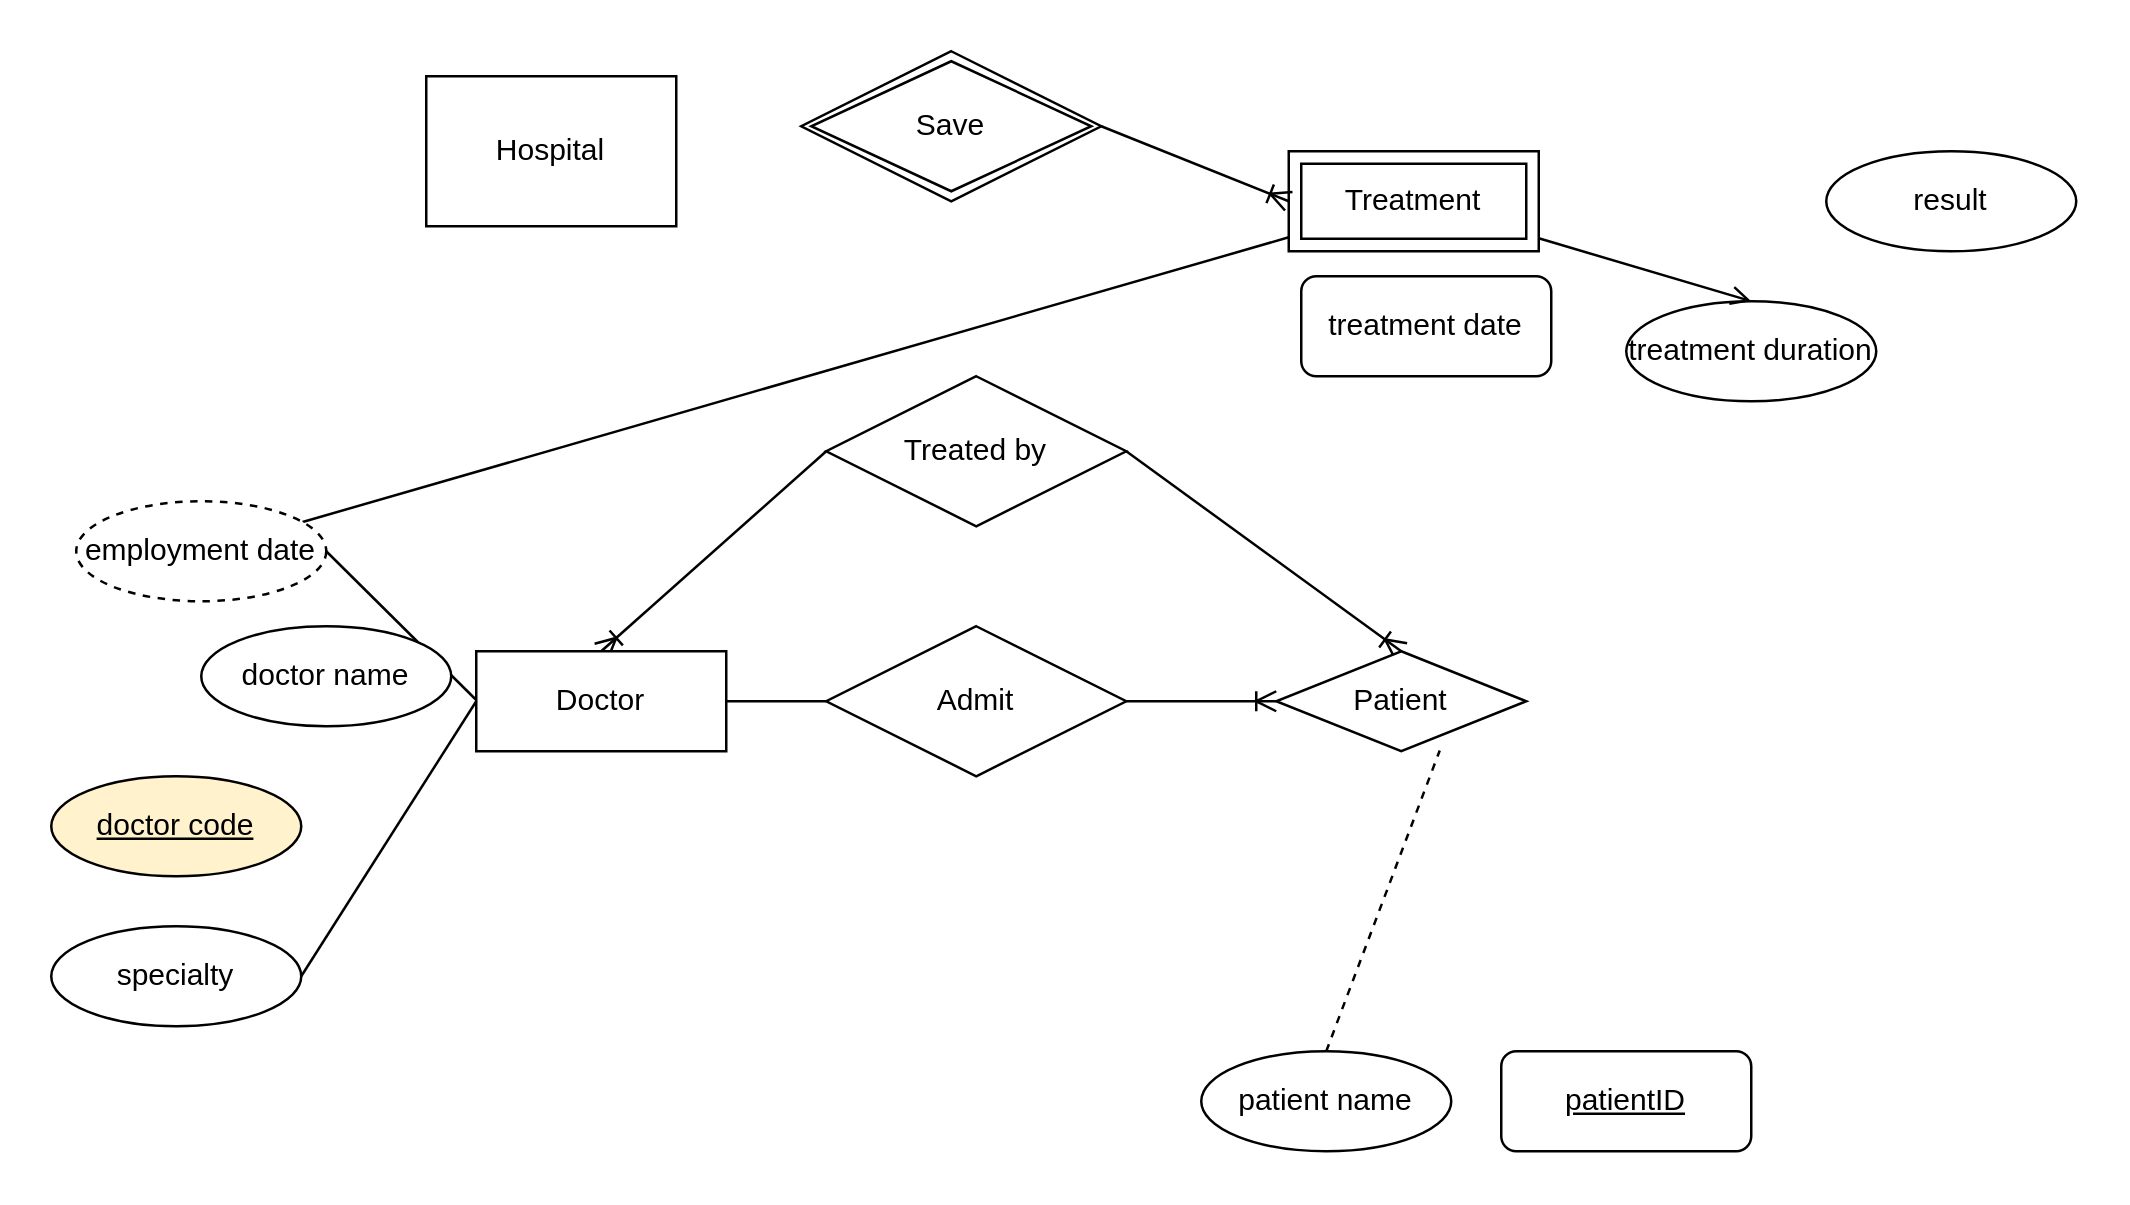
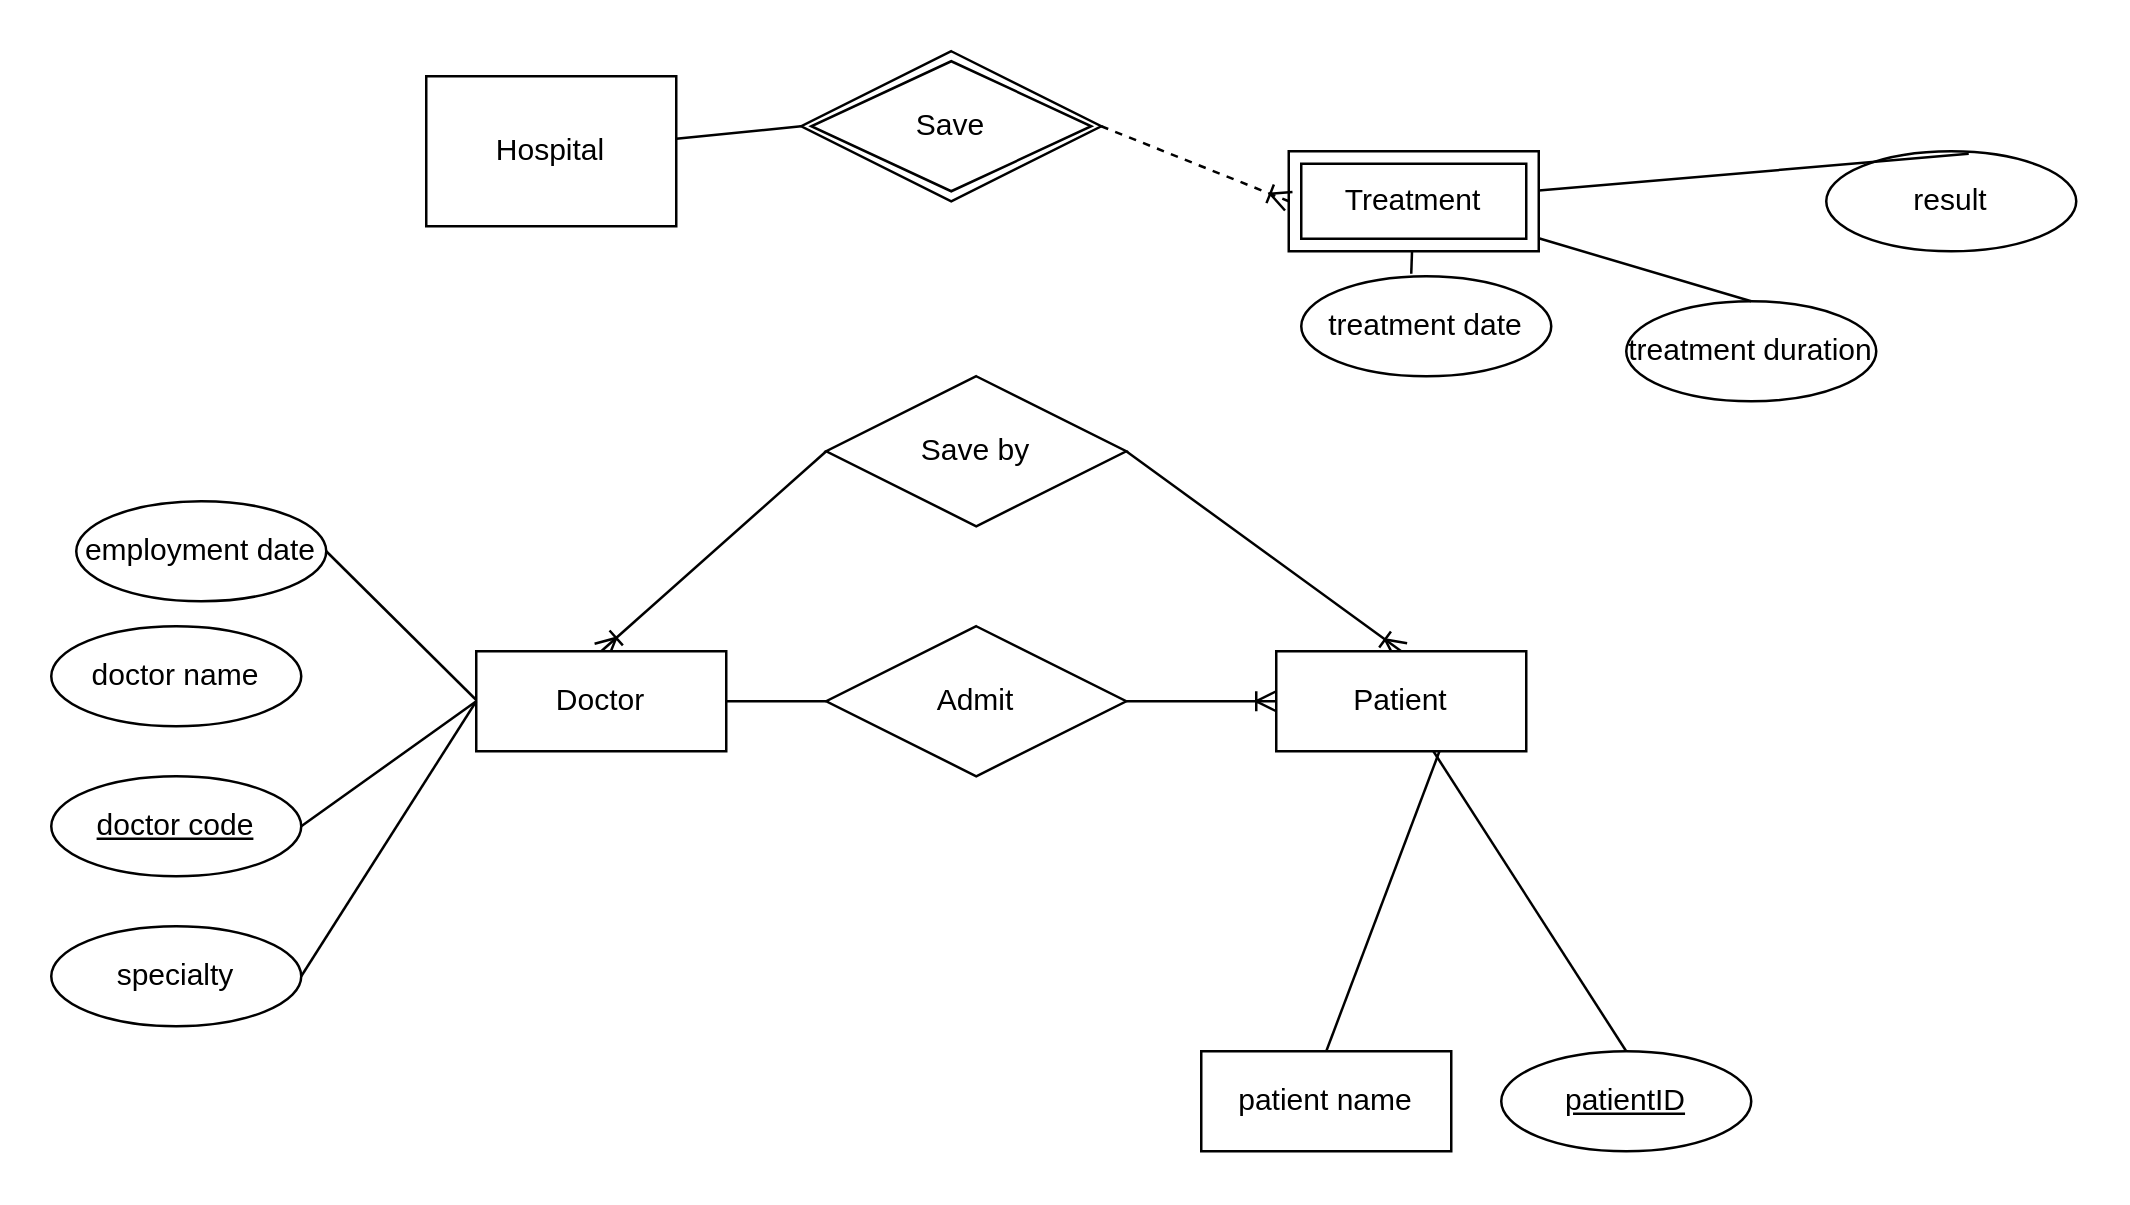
none -> (738, 133)
(1195, 164) -> (1195, 164)
none -> (1412, 263)
(1743, 299) -> (1745, 299)
(1426, 326) -> (1426, 326)
(796, 380) -> (1753, 172)
(976, 451) -> (976, 451)
(201, 551) -> (201, 551)
(326, 676) -> (176, 676)
(1401, 701) -> (1401, 701)
none -> (383, 768)
(176, 826) -> (176, 826)
(1382, 904) -> (1382, 904)
none -> (1533, 905)
(1326, 1101) -> (1326, 1101)
(1626, 1101) -> (1626, 1101)
